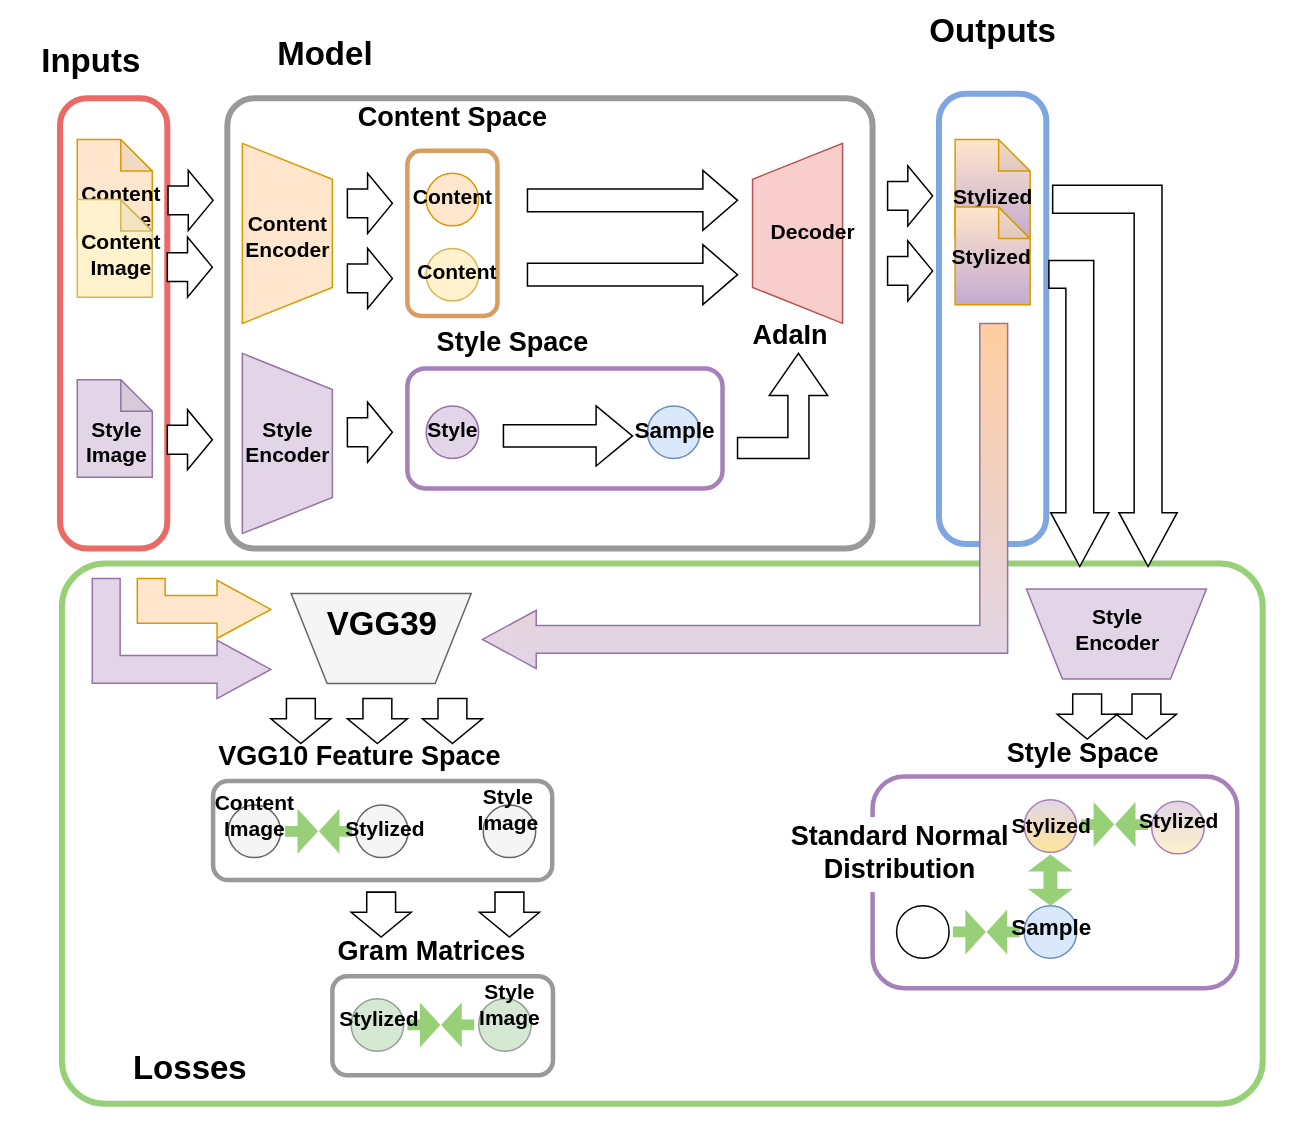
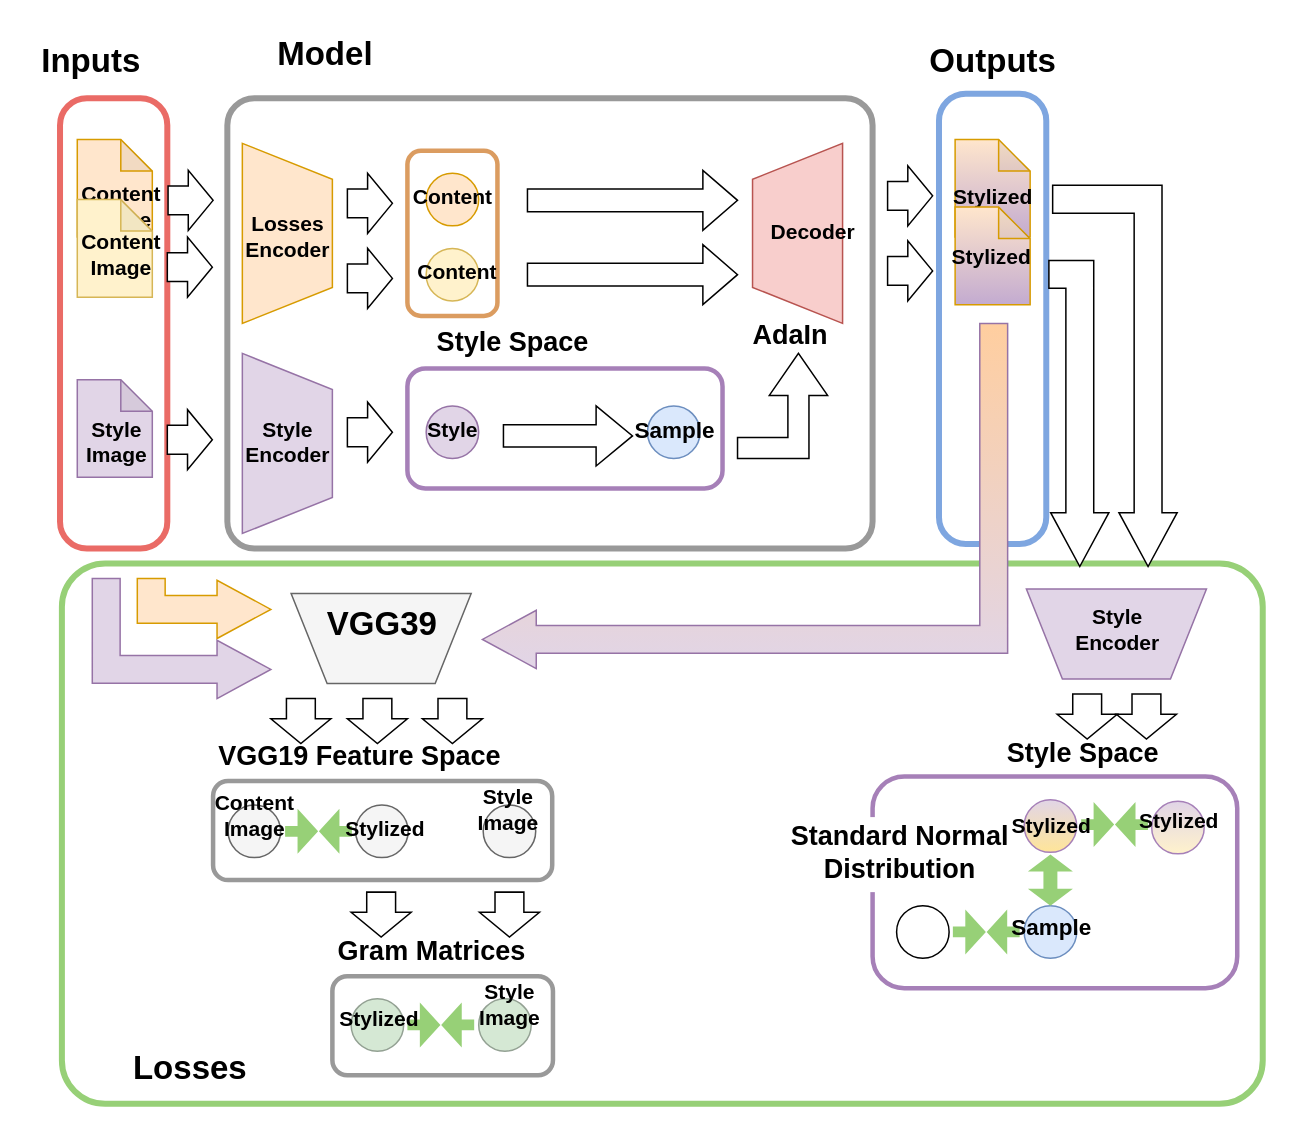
(992, 23) -> (992, 53)
(452, 113) -> none
(288, 234) -> (288, 234)
(360, 753) -> (360, 753)
